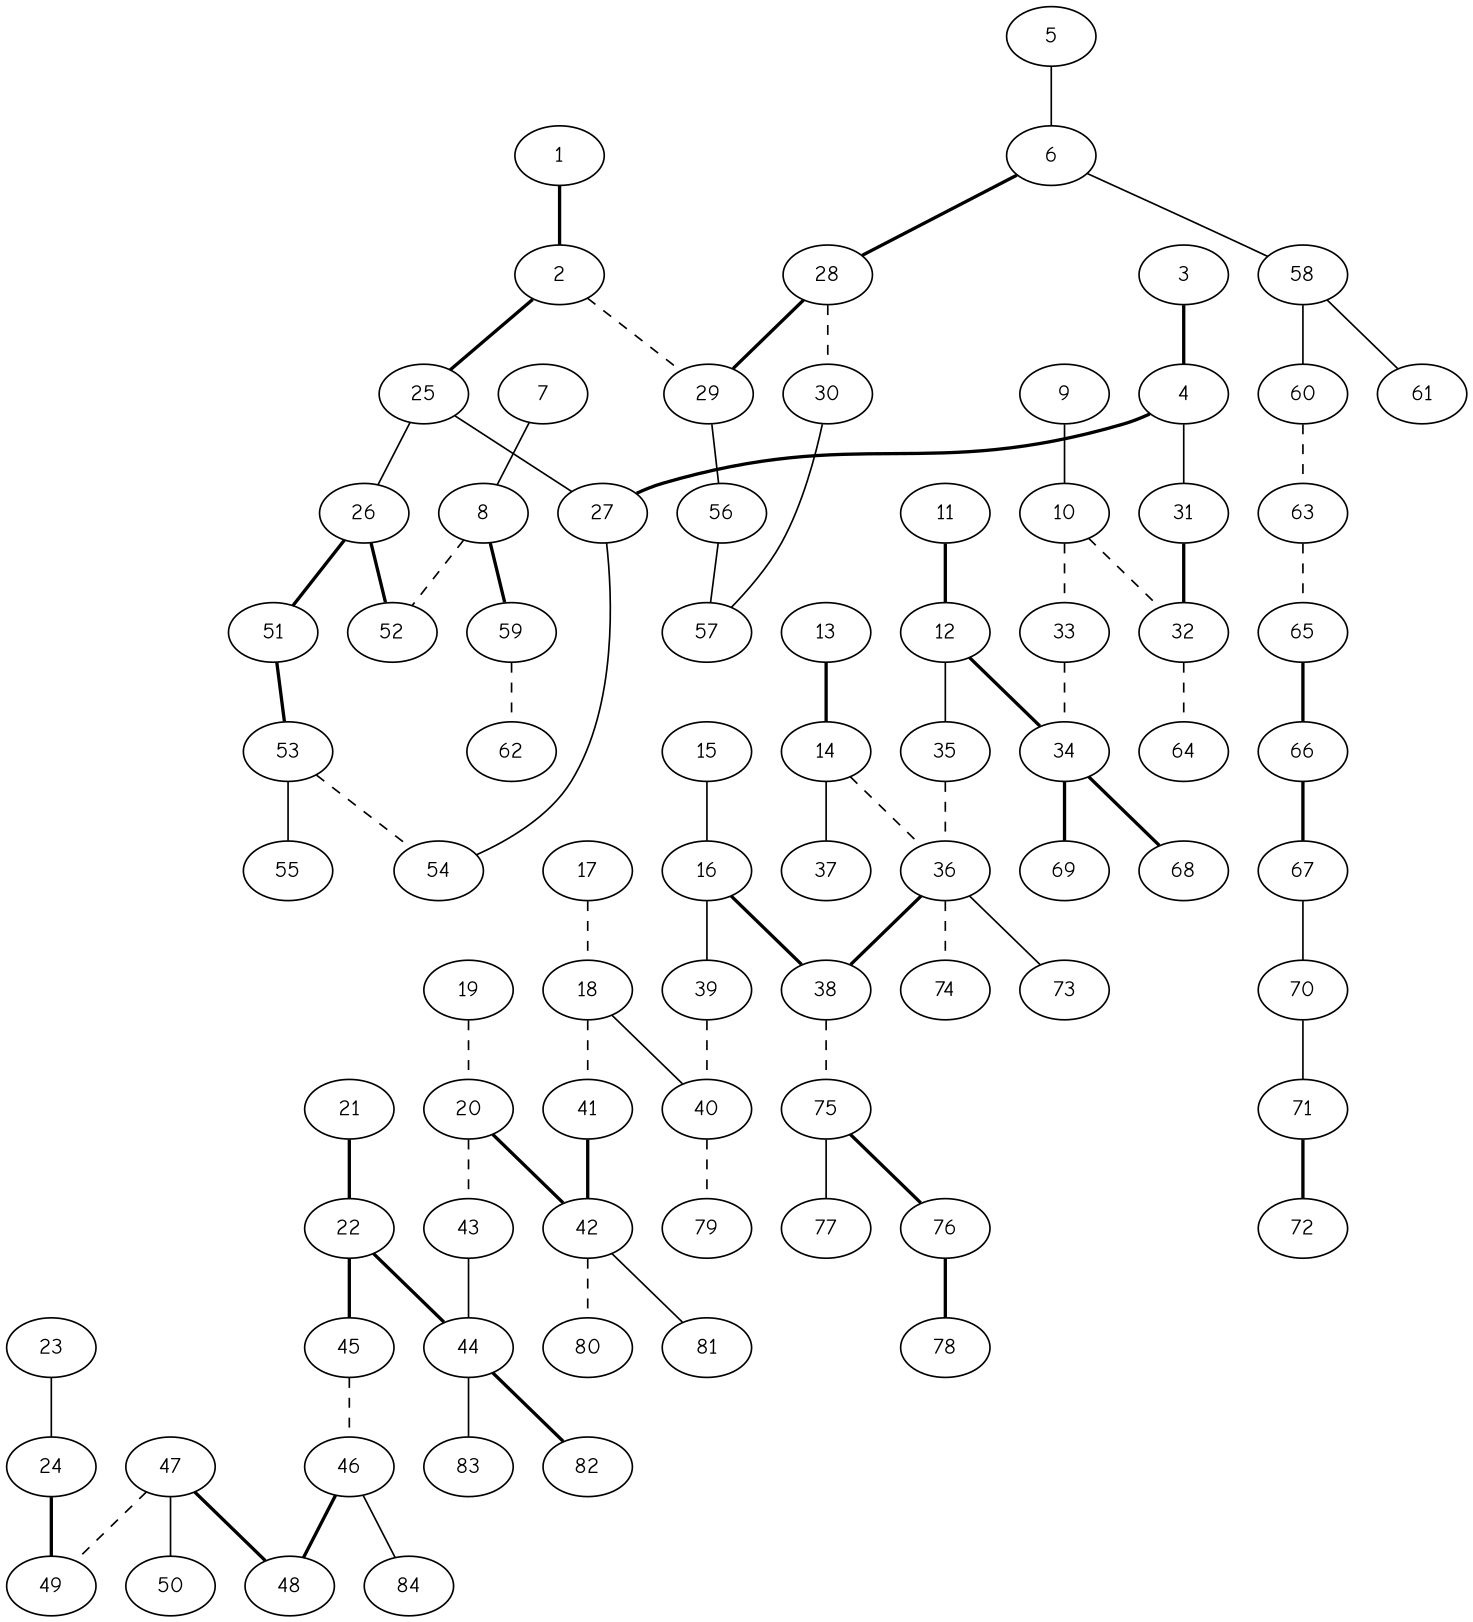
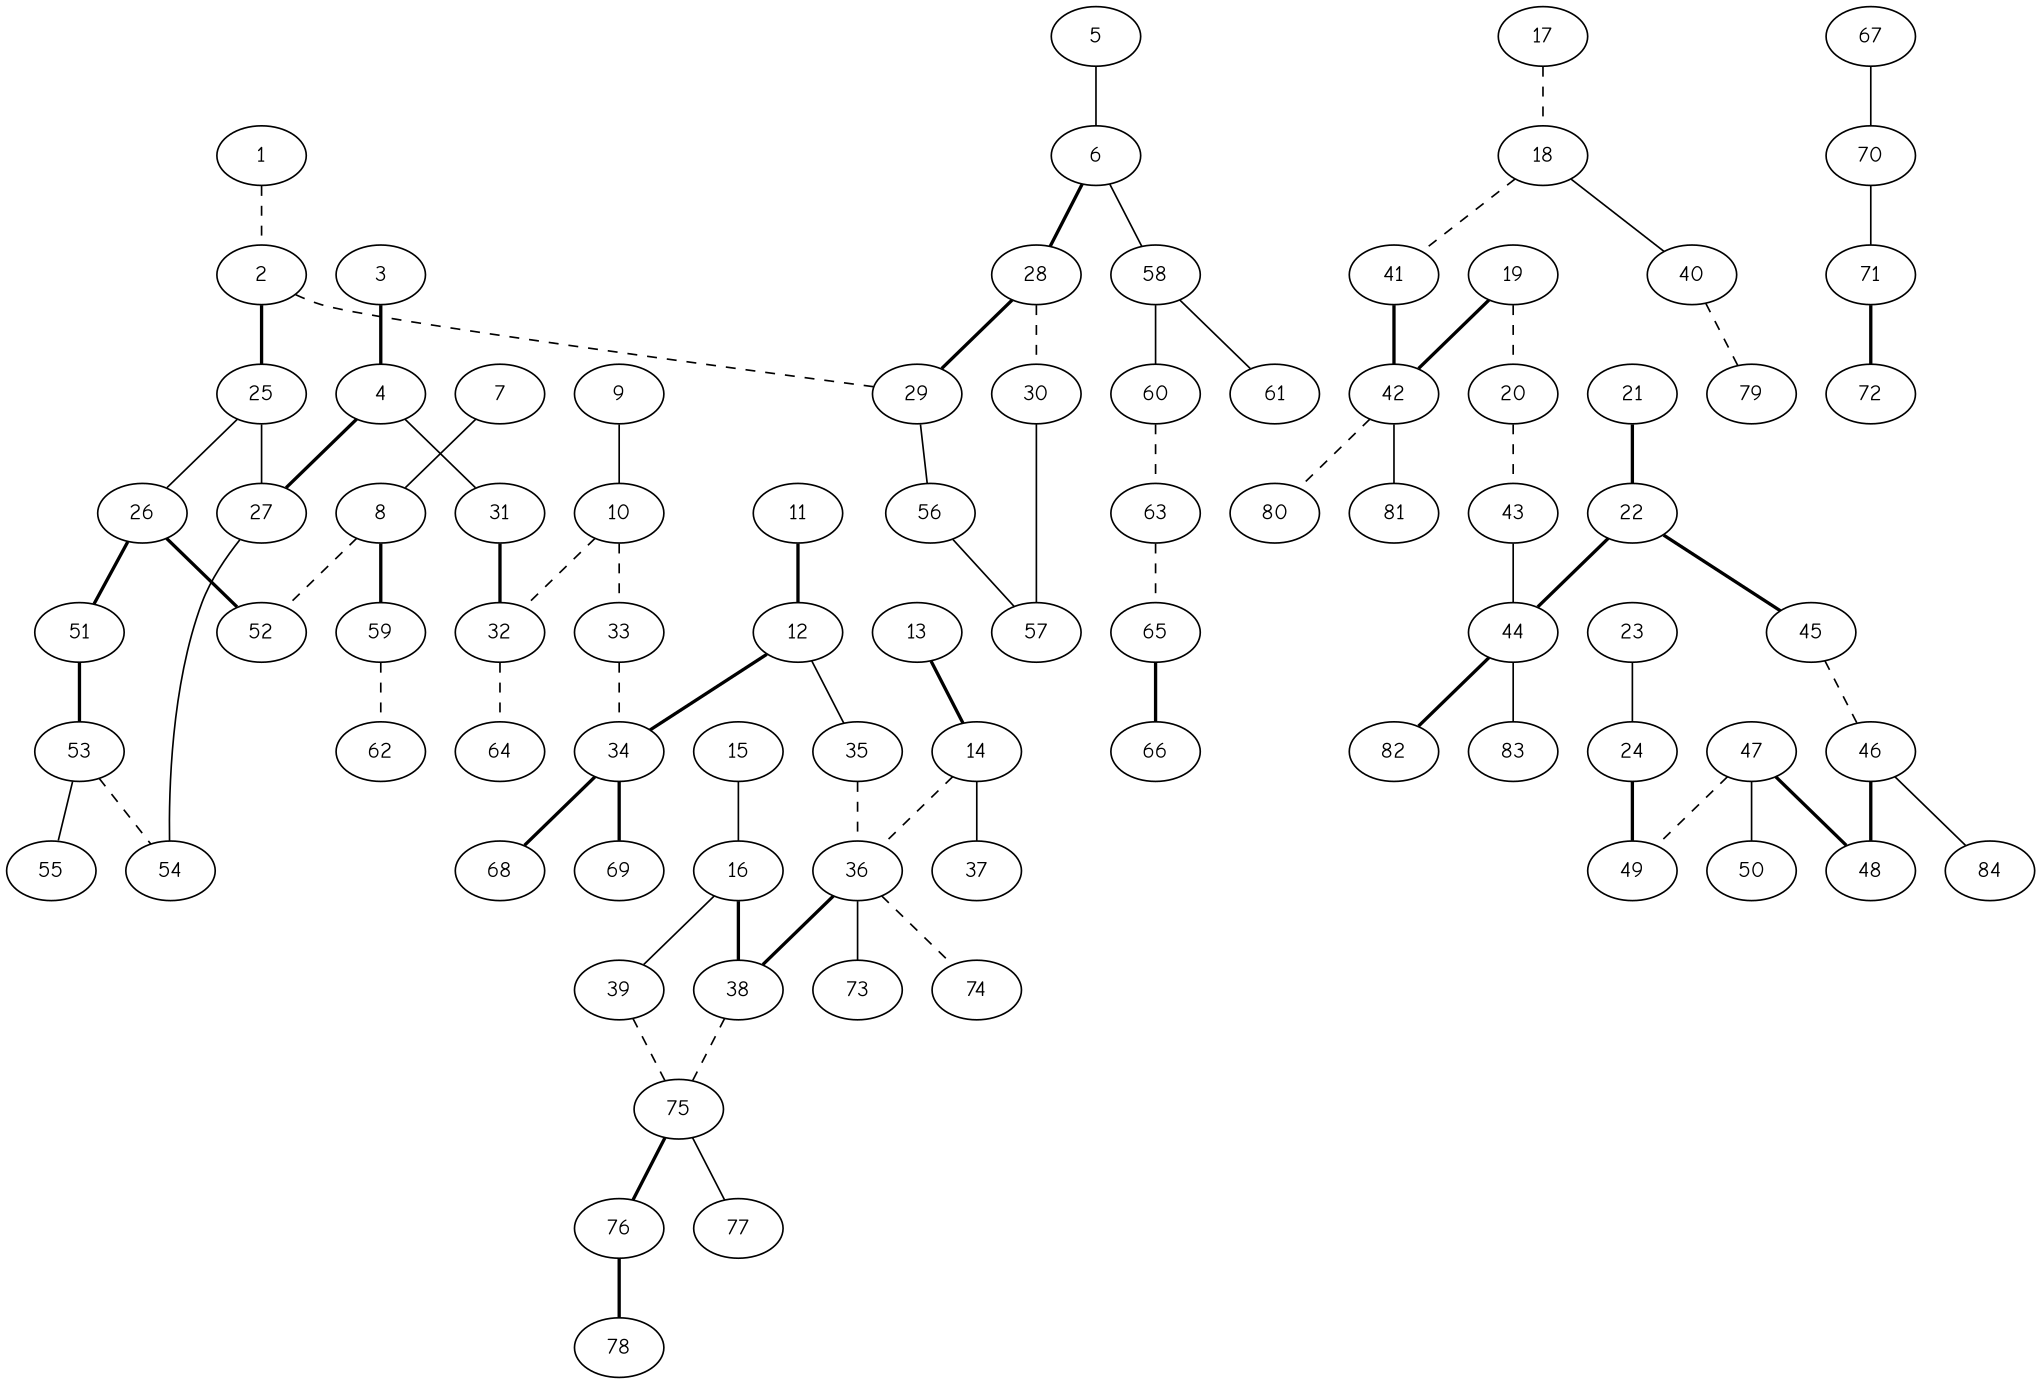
(560, 215) -> (262, 215)
(1303, 811) -> none
(707, 1050) -> (649, 1050)
(528, 1169) -> (1454, 334)
